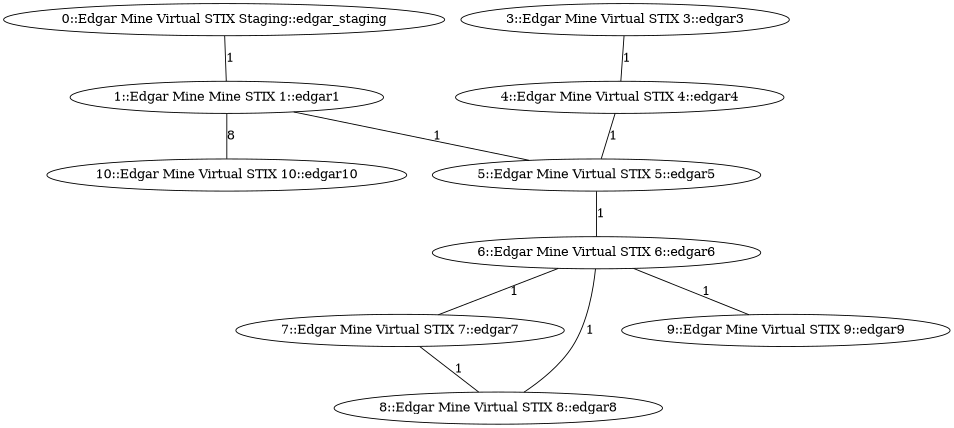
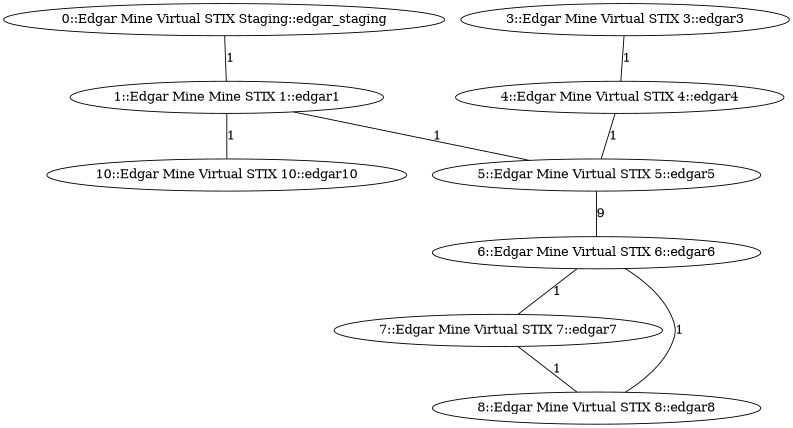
(231, 136) -> (231, 136)
(601, 214) -> (601, 214)
(786, 330) -> none
